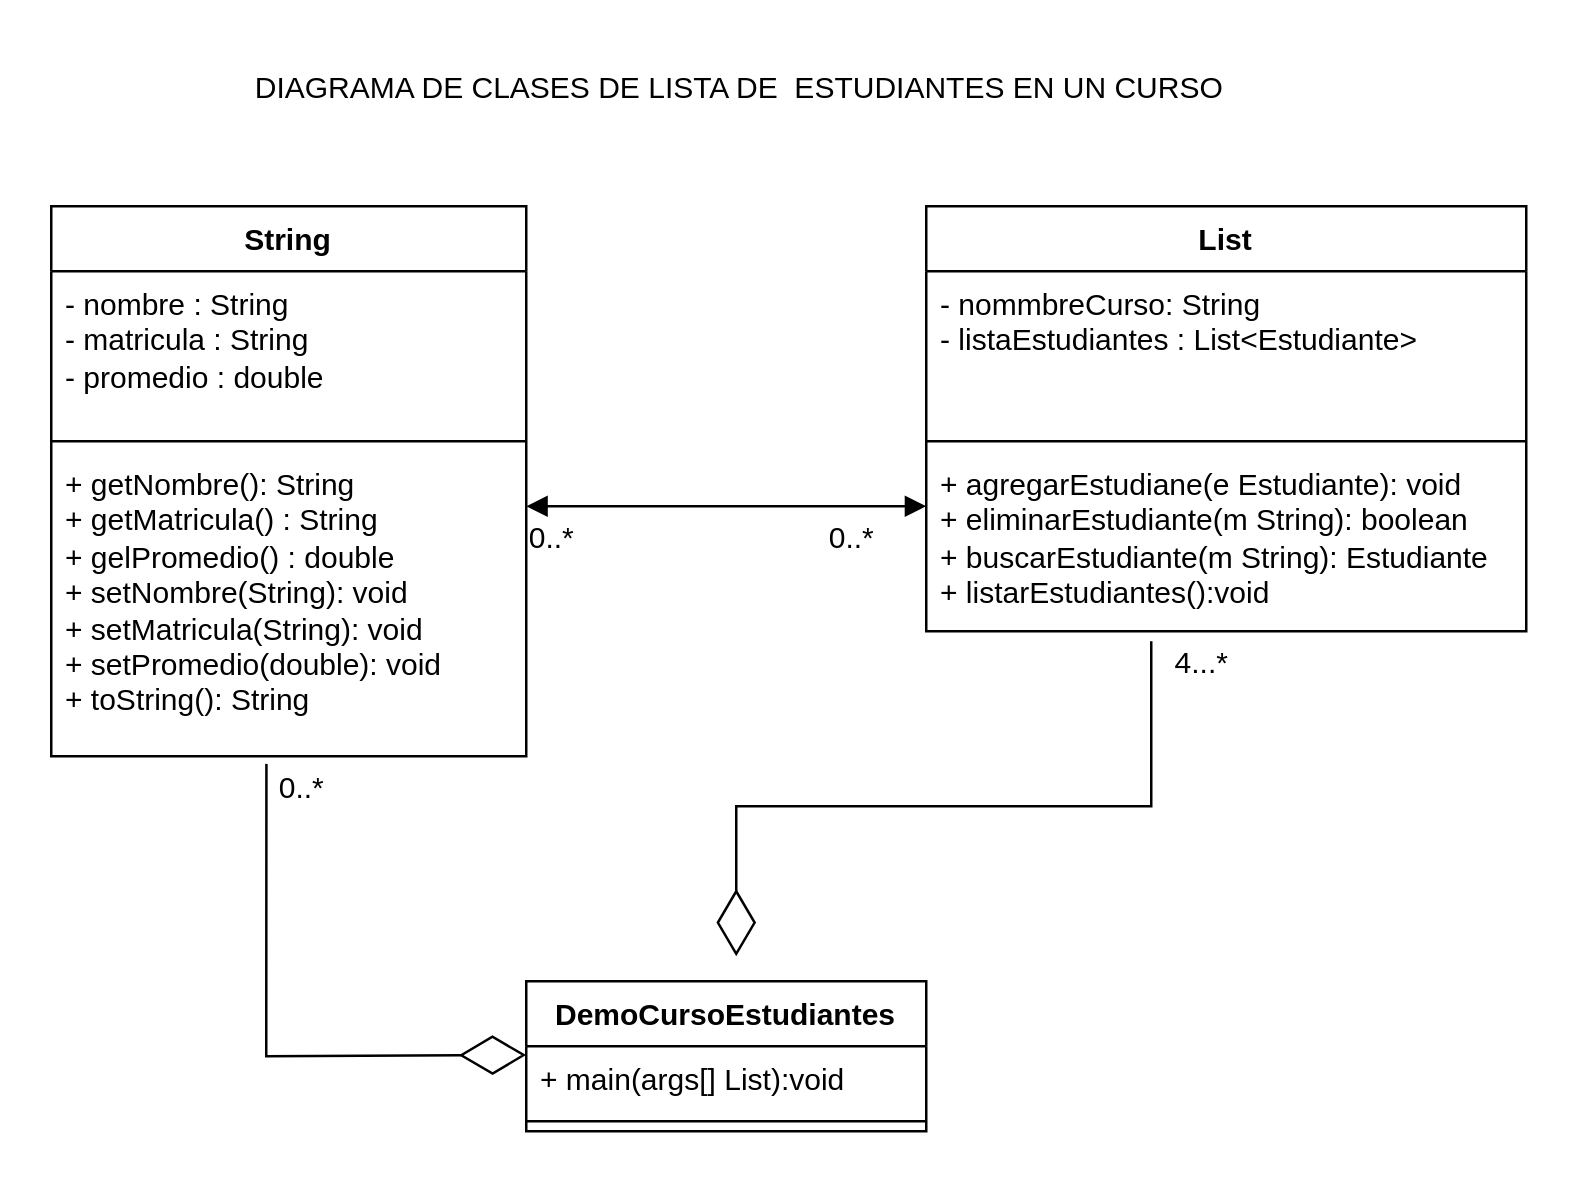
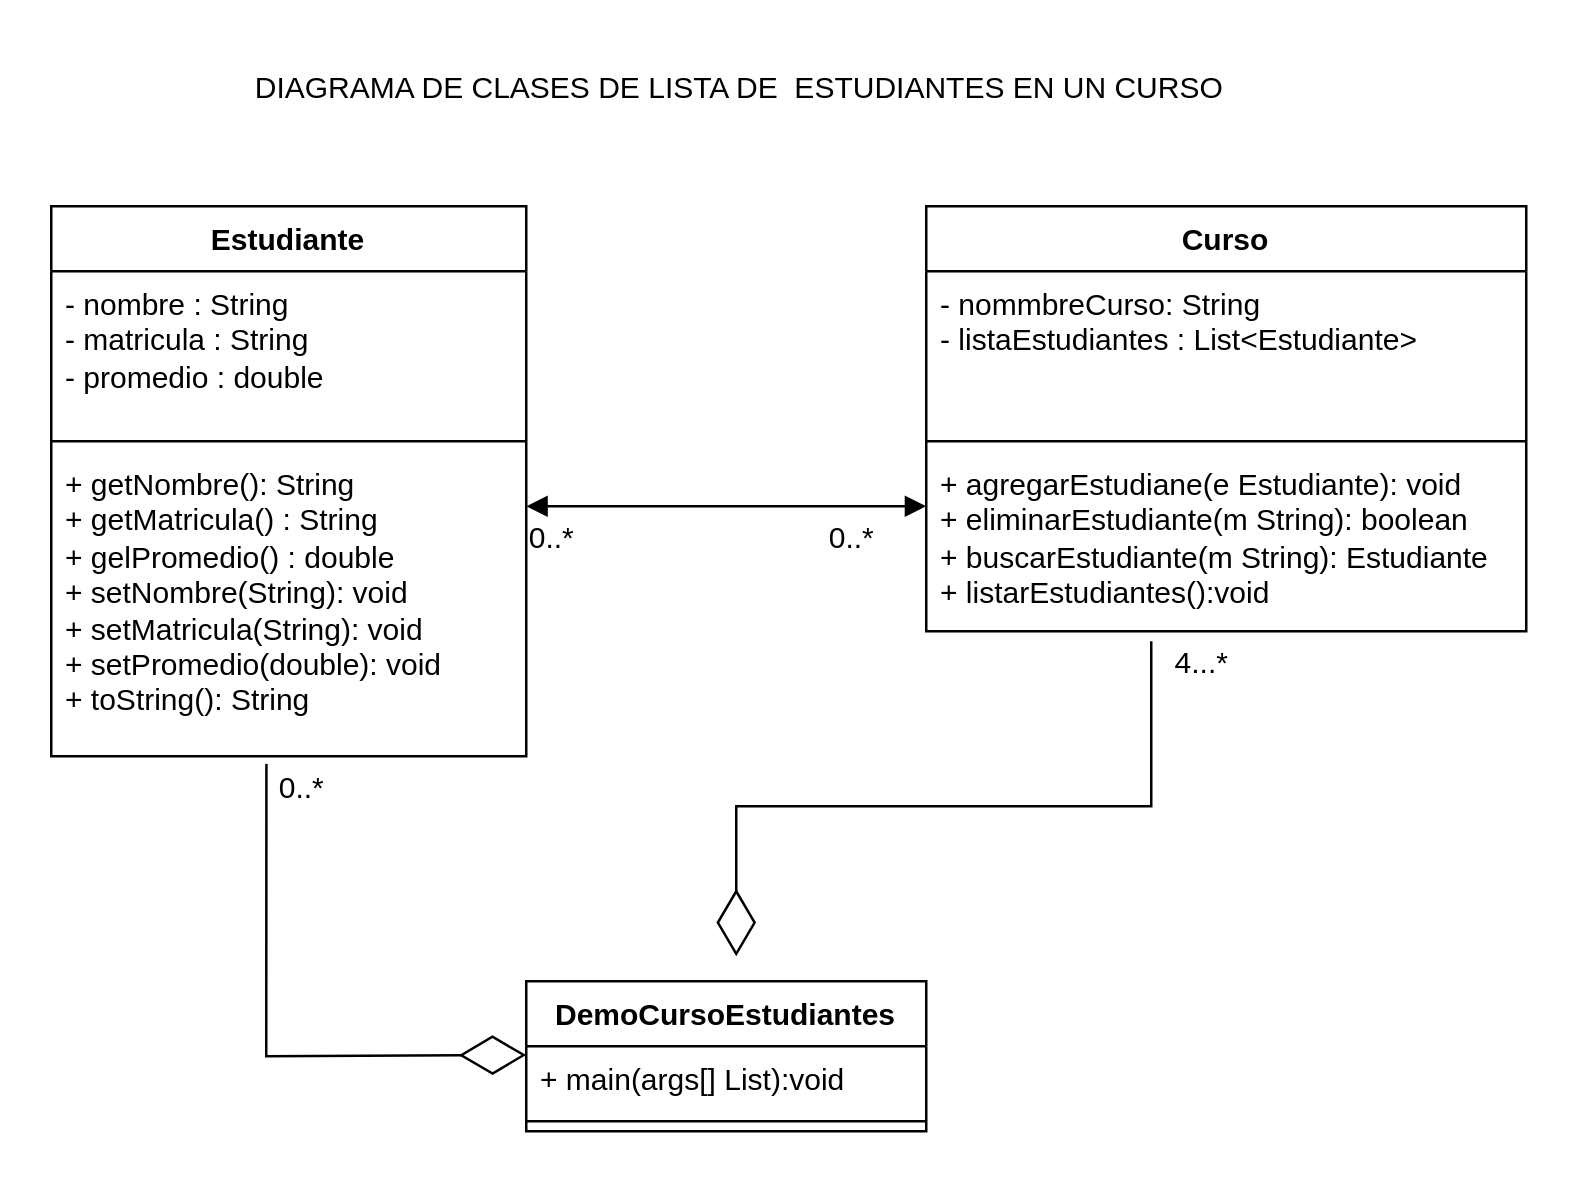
(289, 242) -> (289, 242)
(1226, 242) -> (1226, 242)
